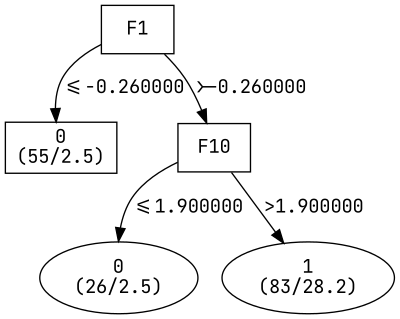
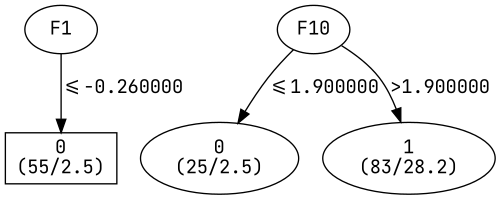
(138, 30) -> (61, 30)
(186, 80) -> none
(214, 148) -> (314, 30)
(119, 278) -> (220, 158)
